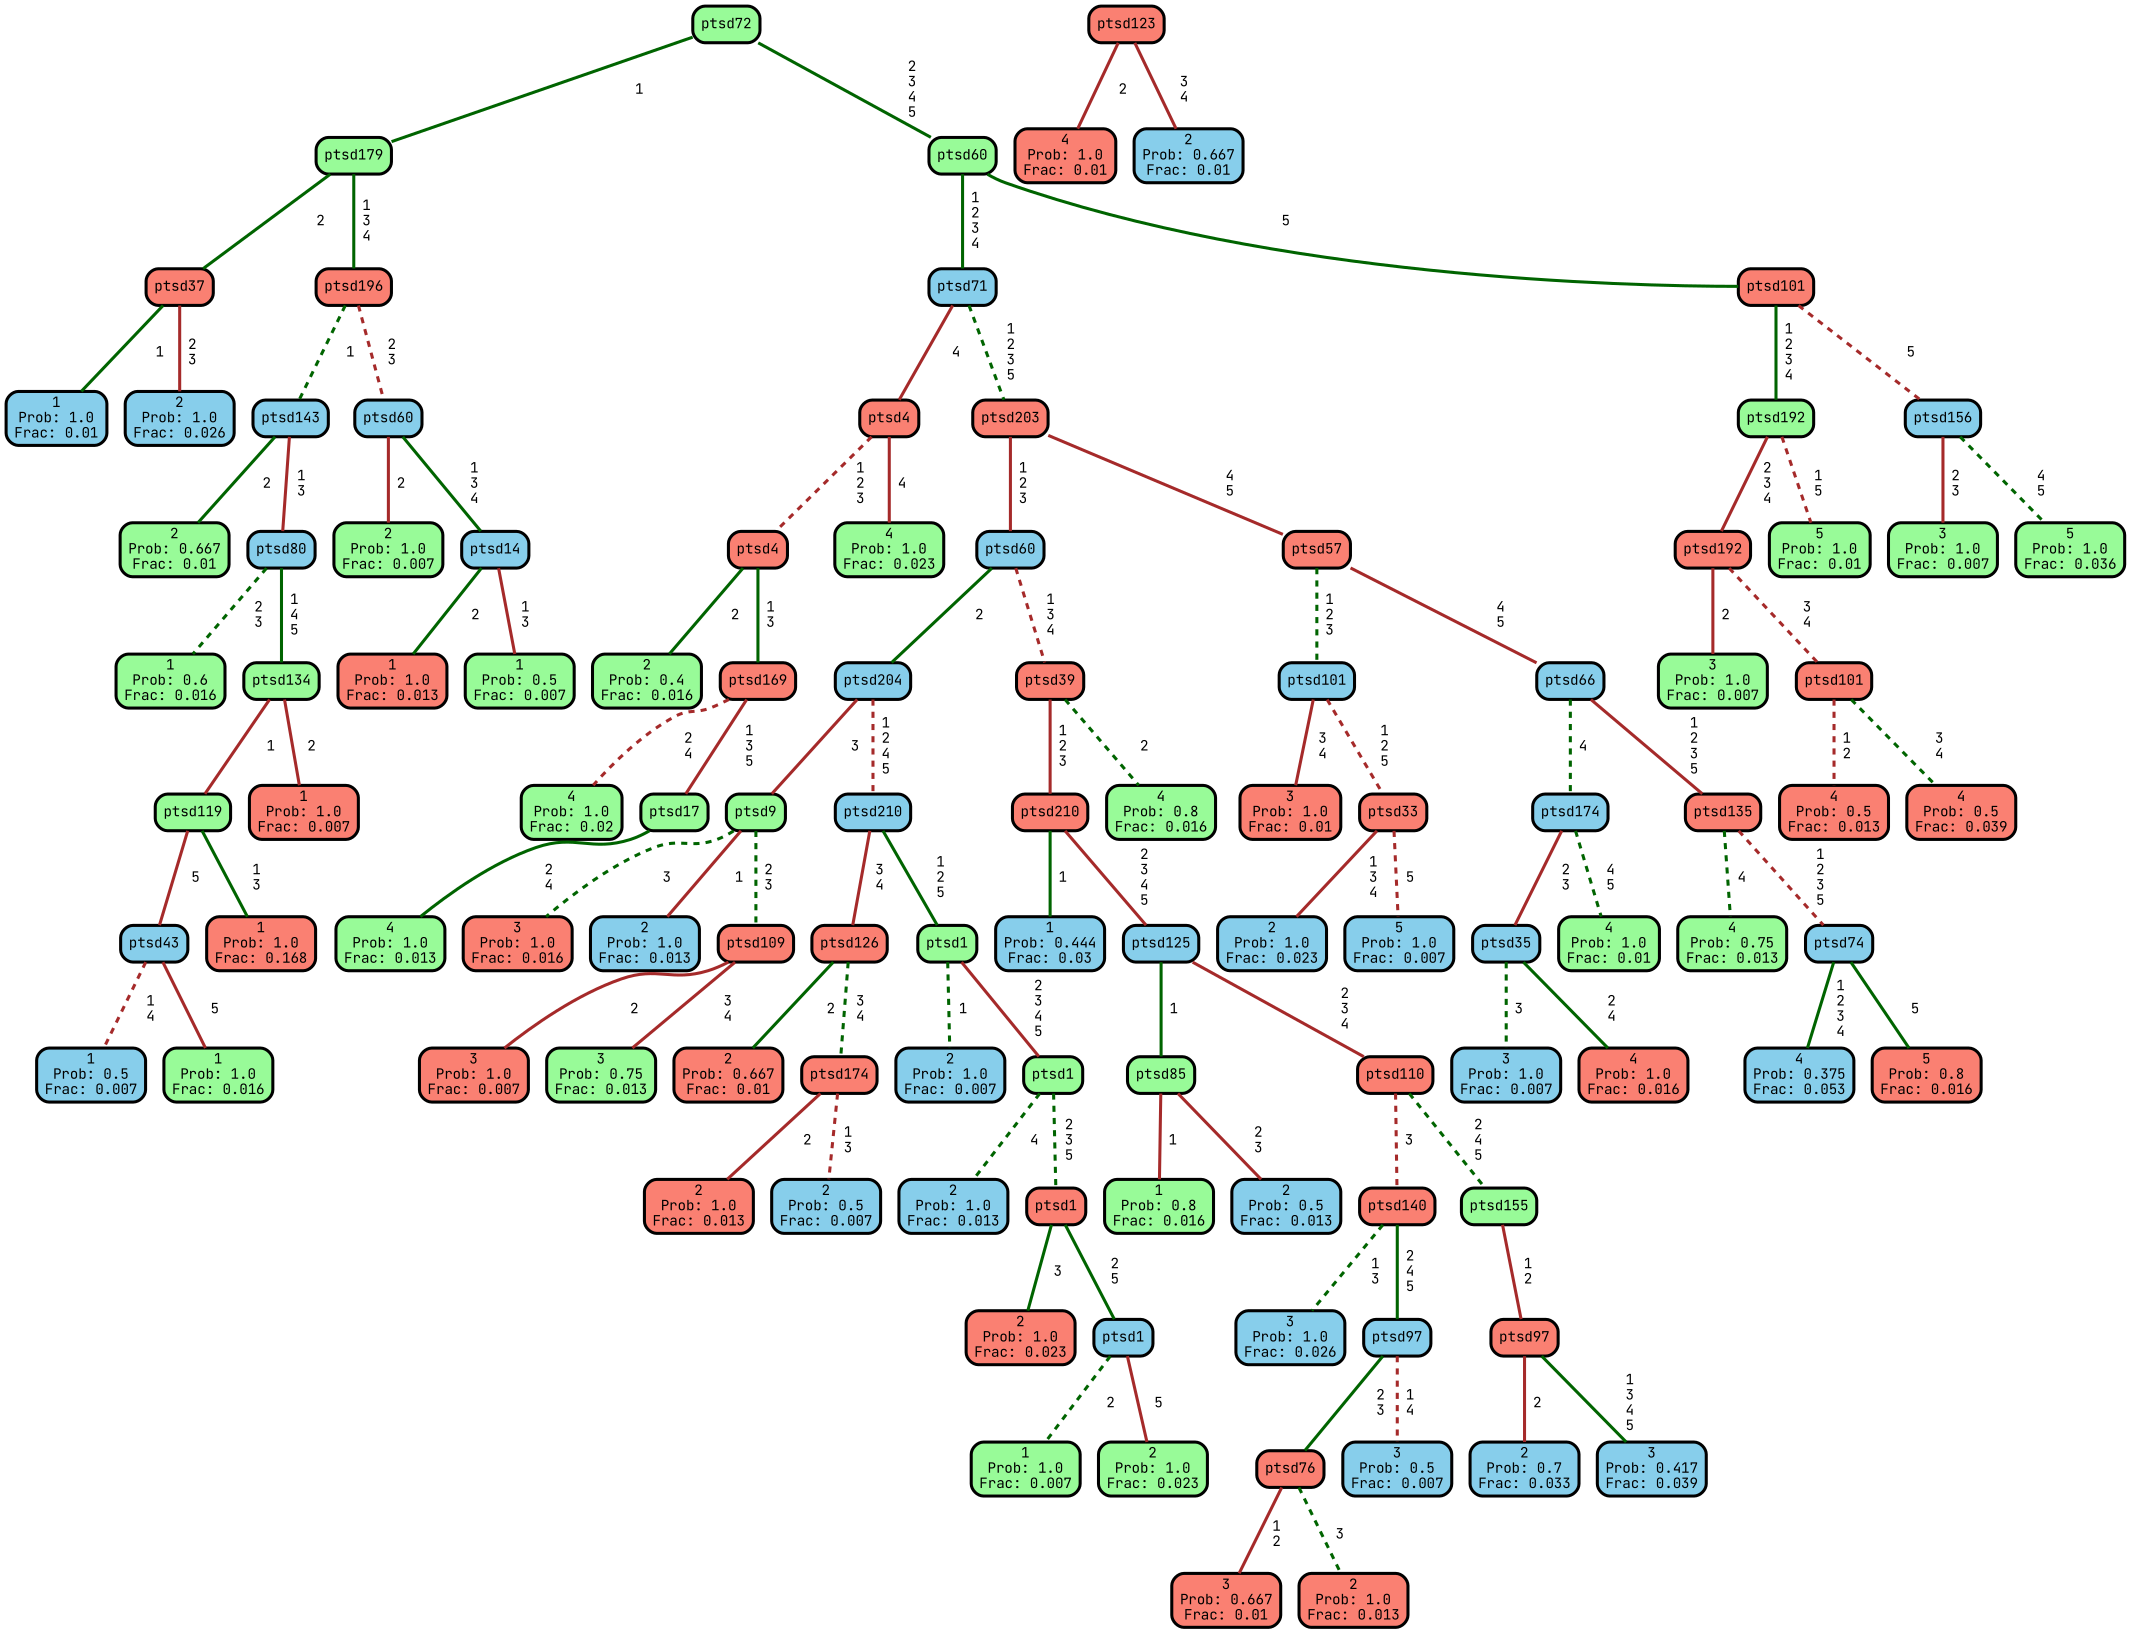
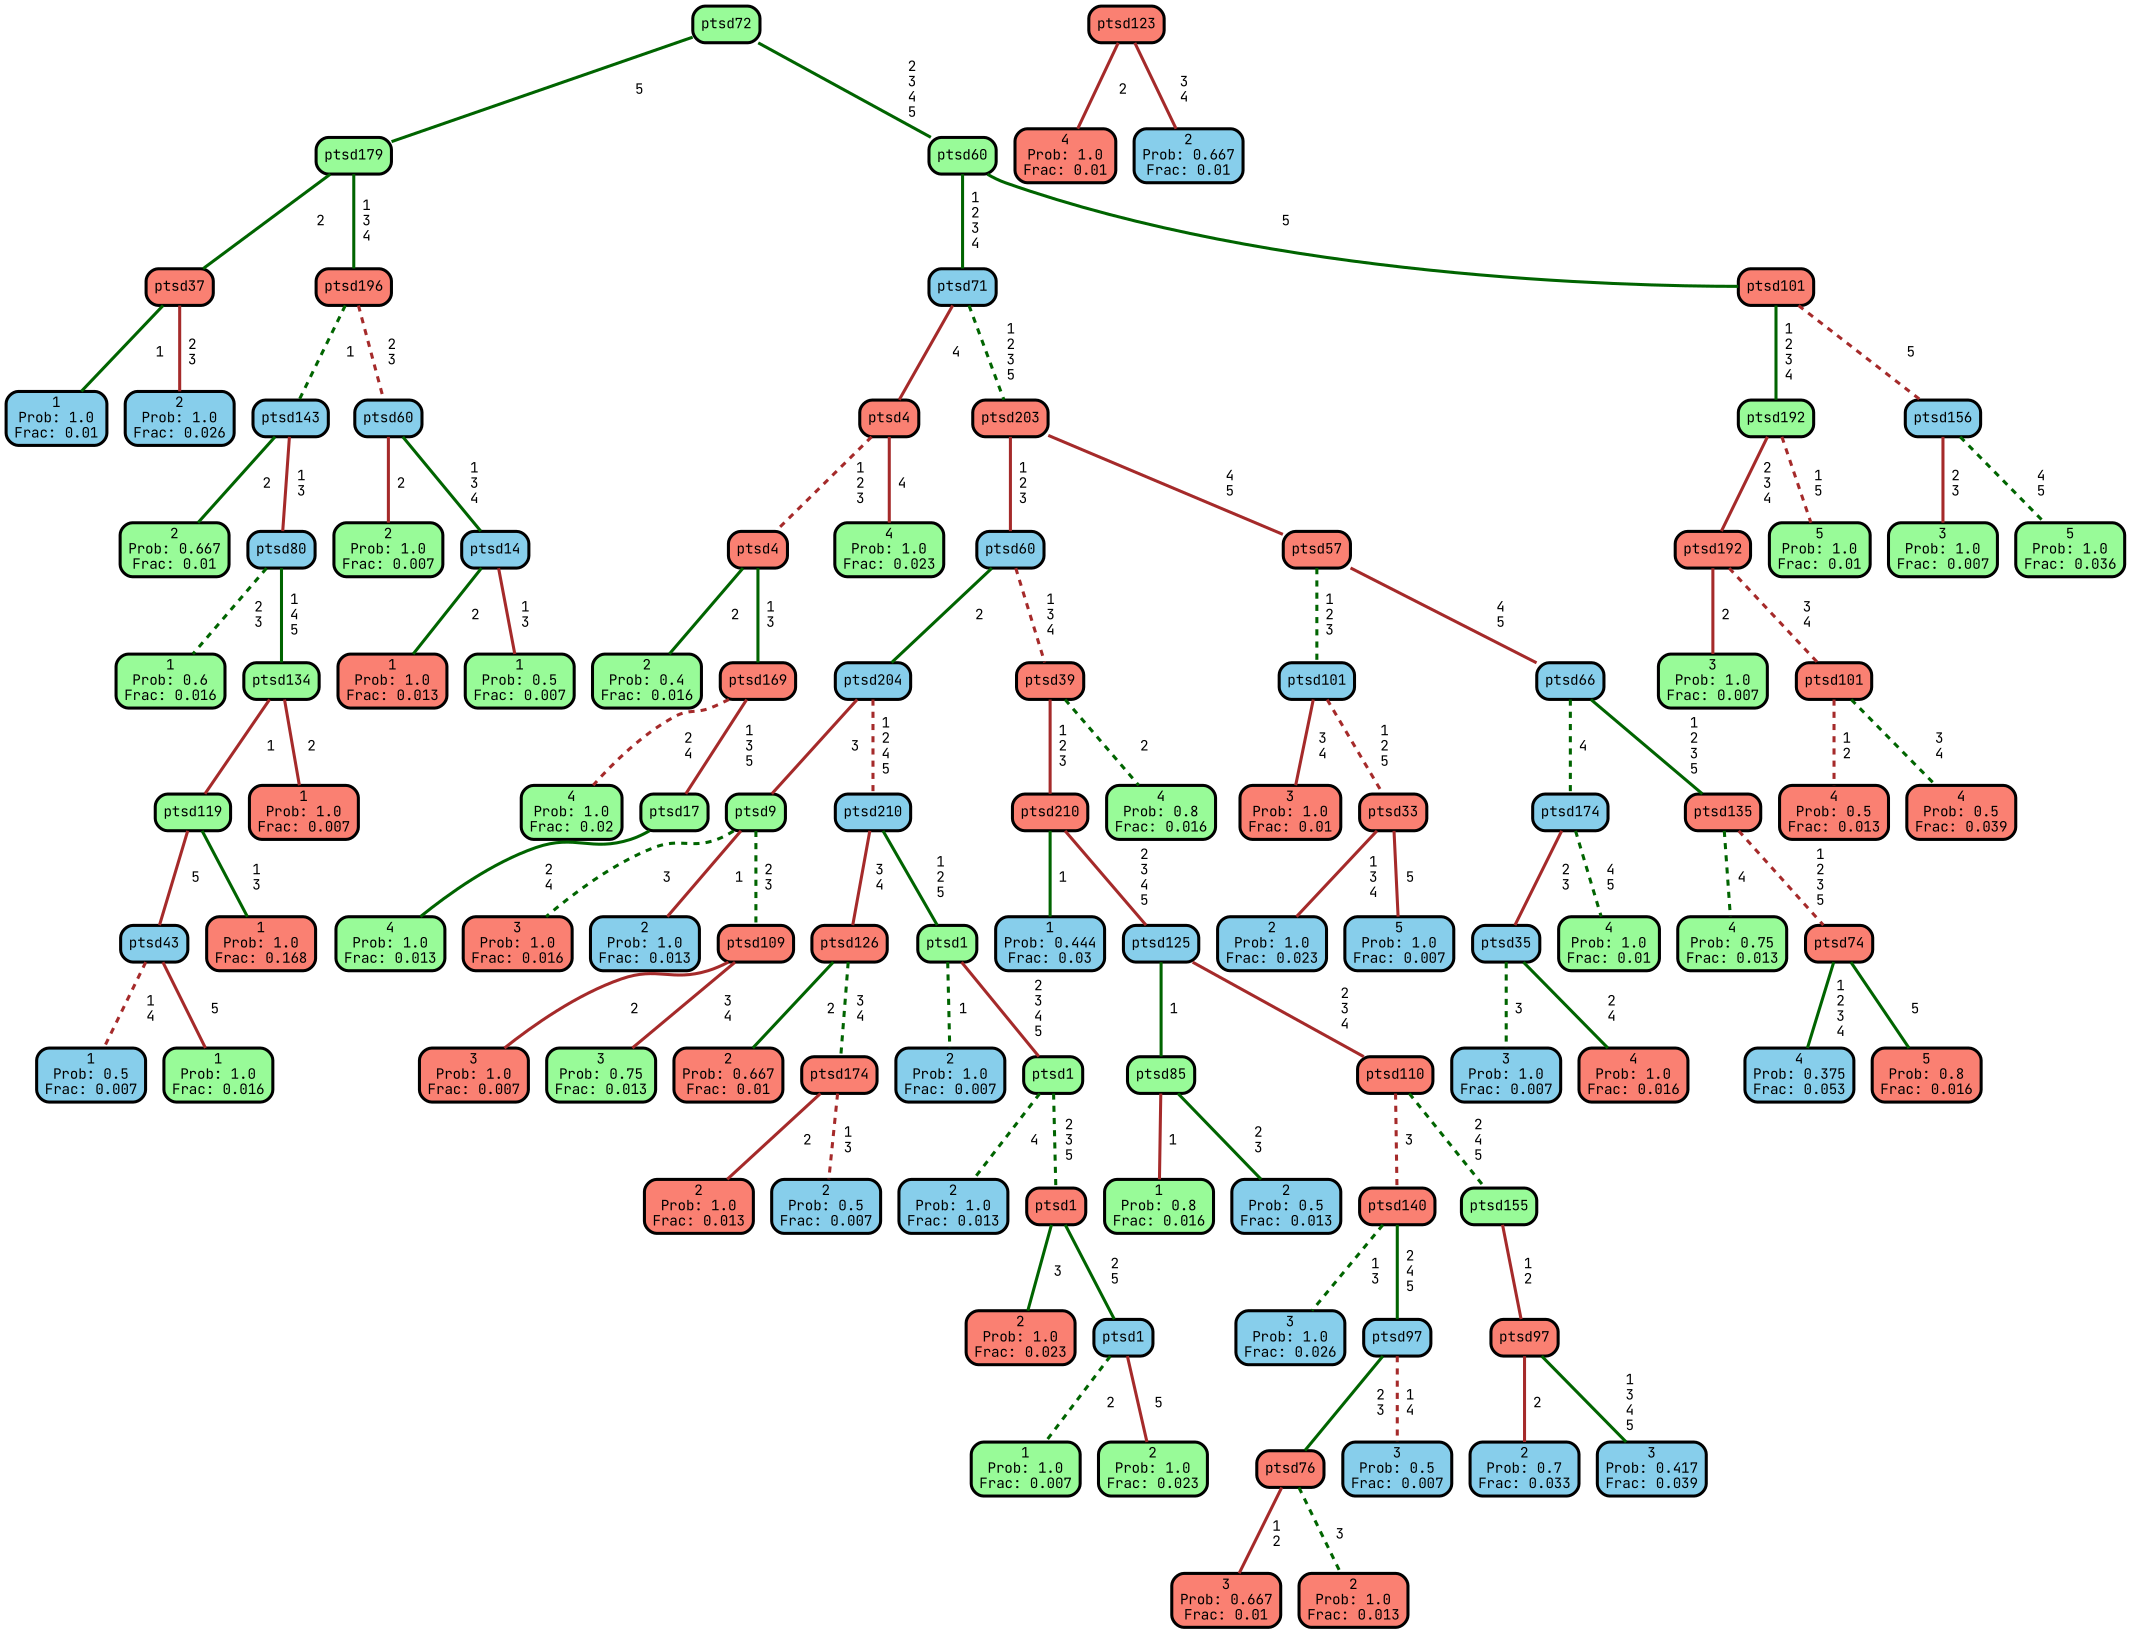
(635, 90) -> (635, 90)
(1647, 747) -> (1647, 747)
(1396, 874) -> (1396, 874)
(1839, 944) -> (1839, 944)
(1220, 1136) -> (1220, 1136)
